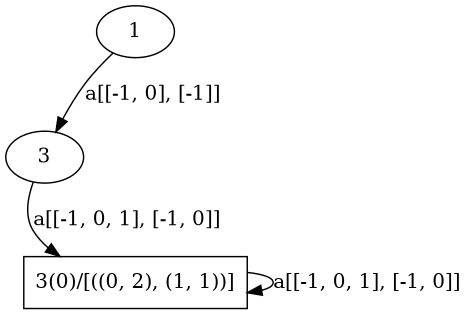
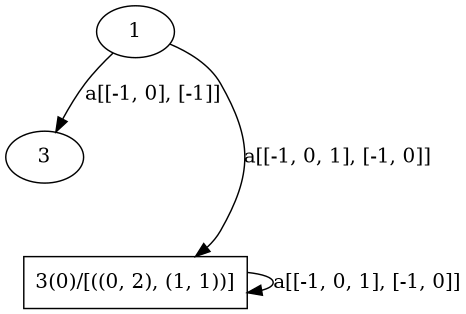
(28, 218) -> (242, 135)
